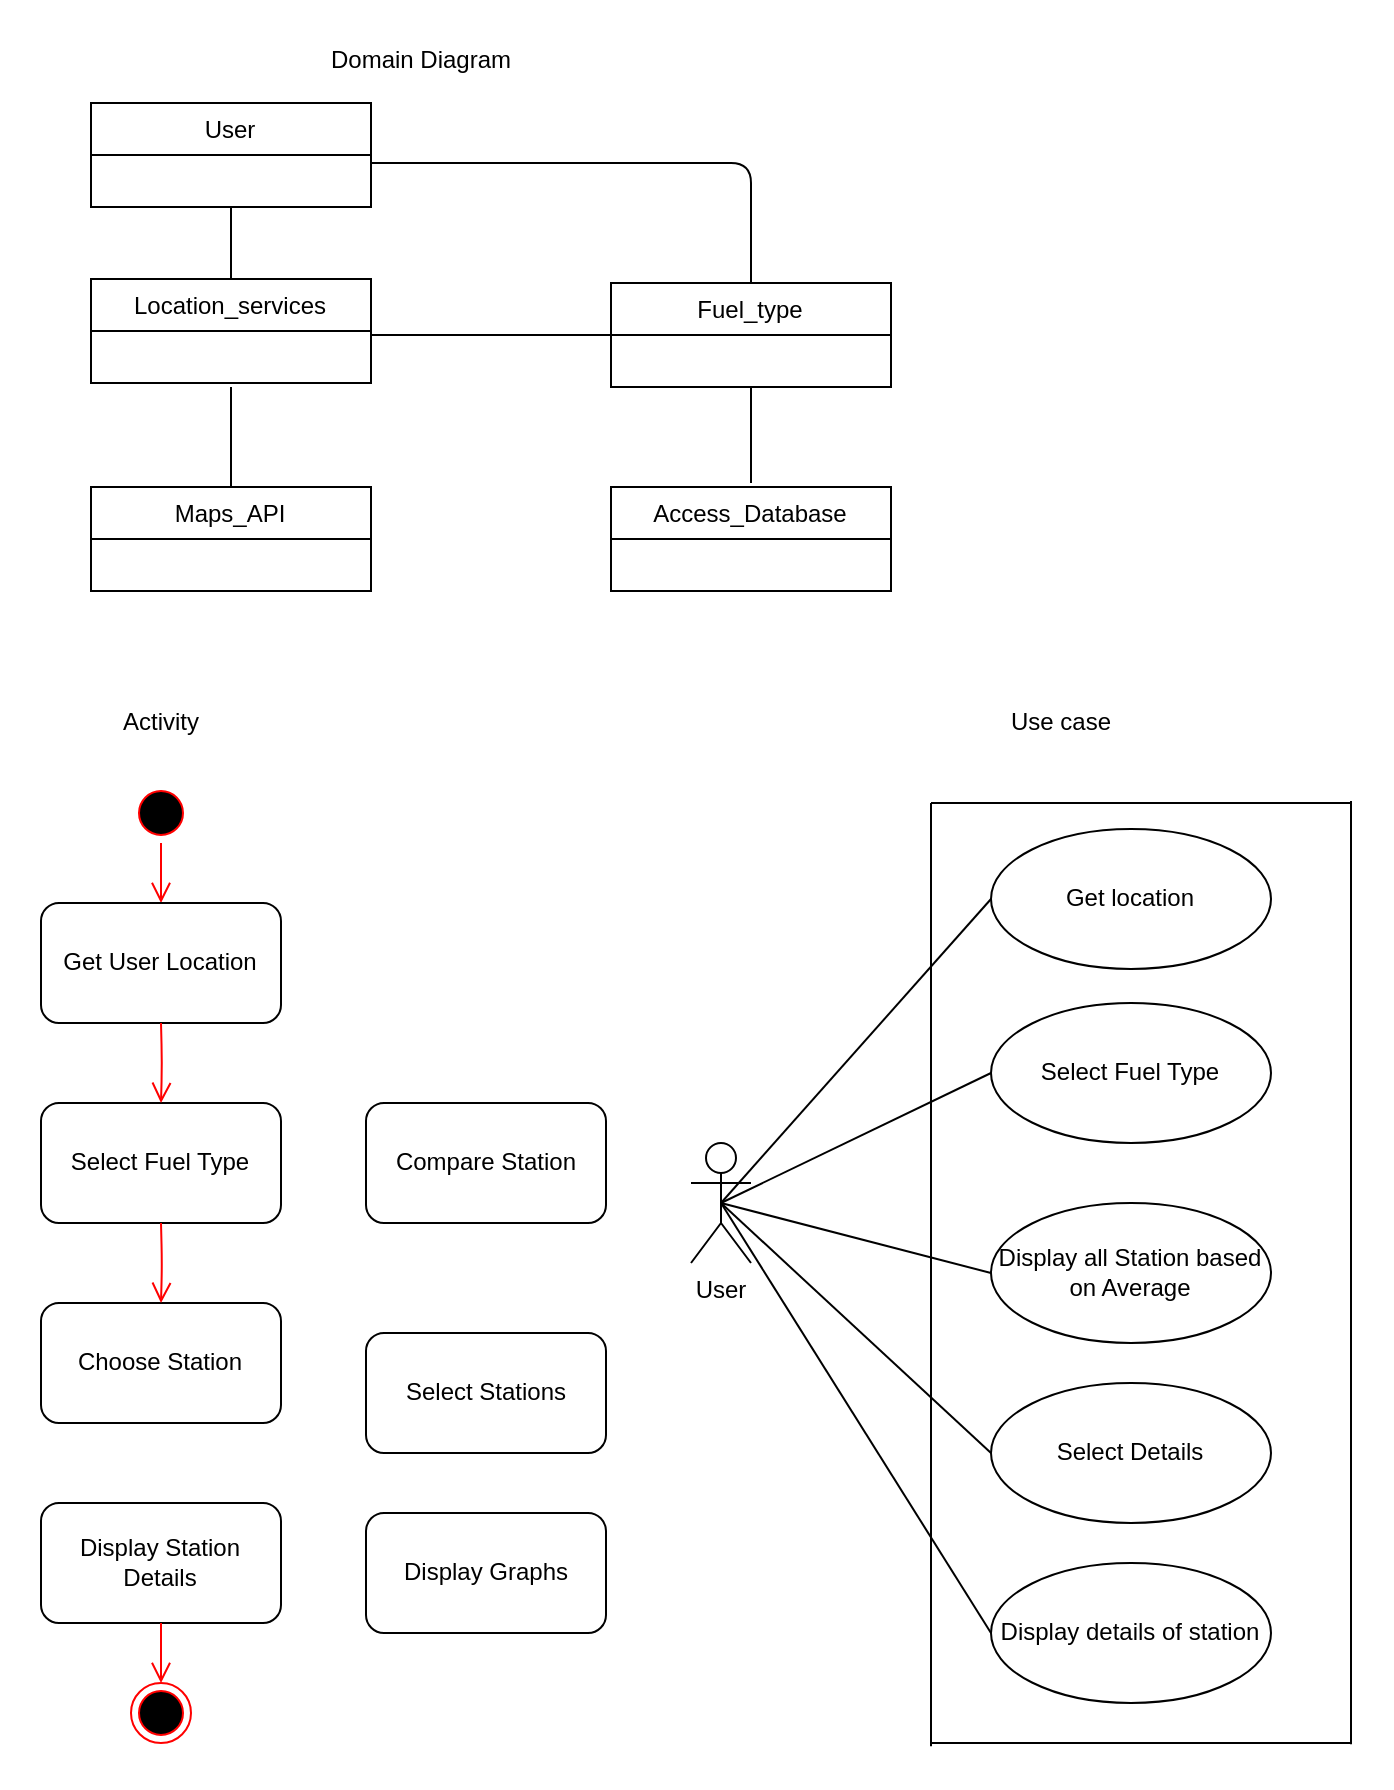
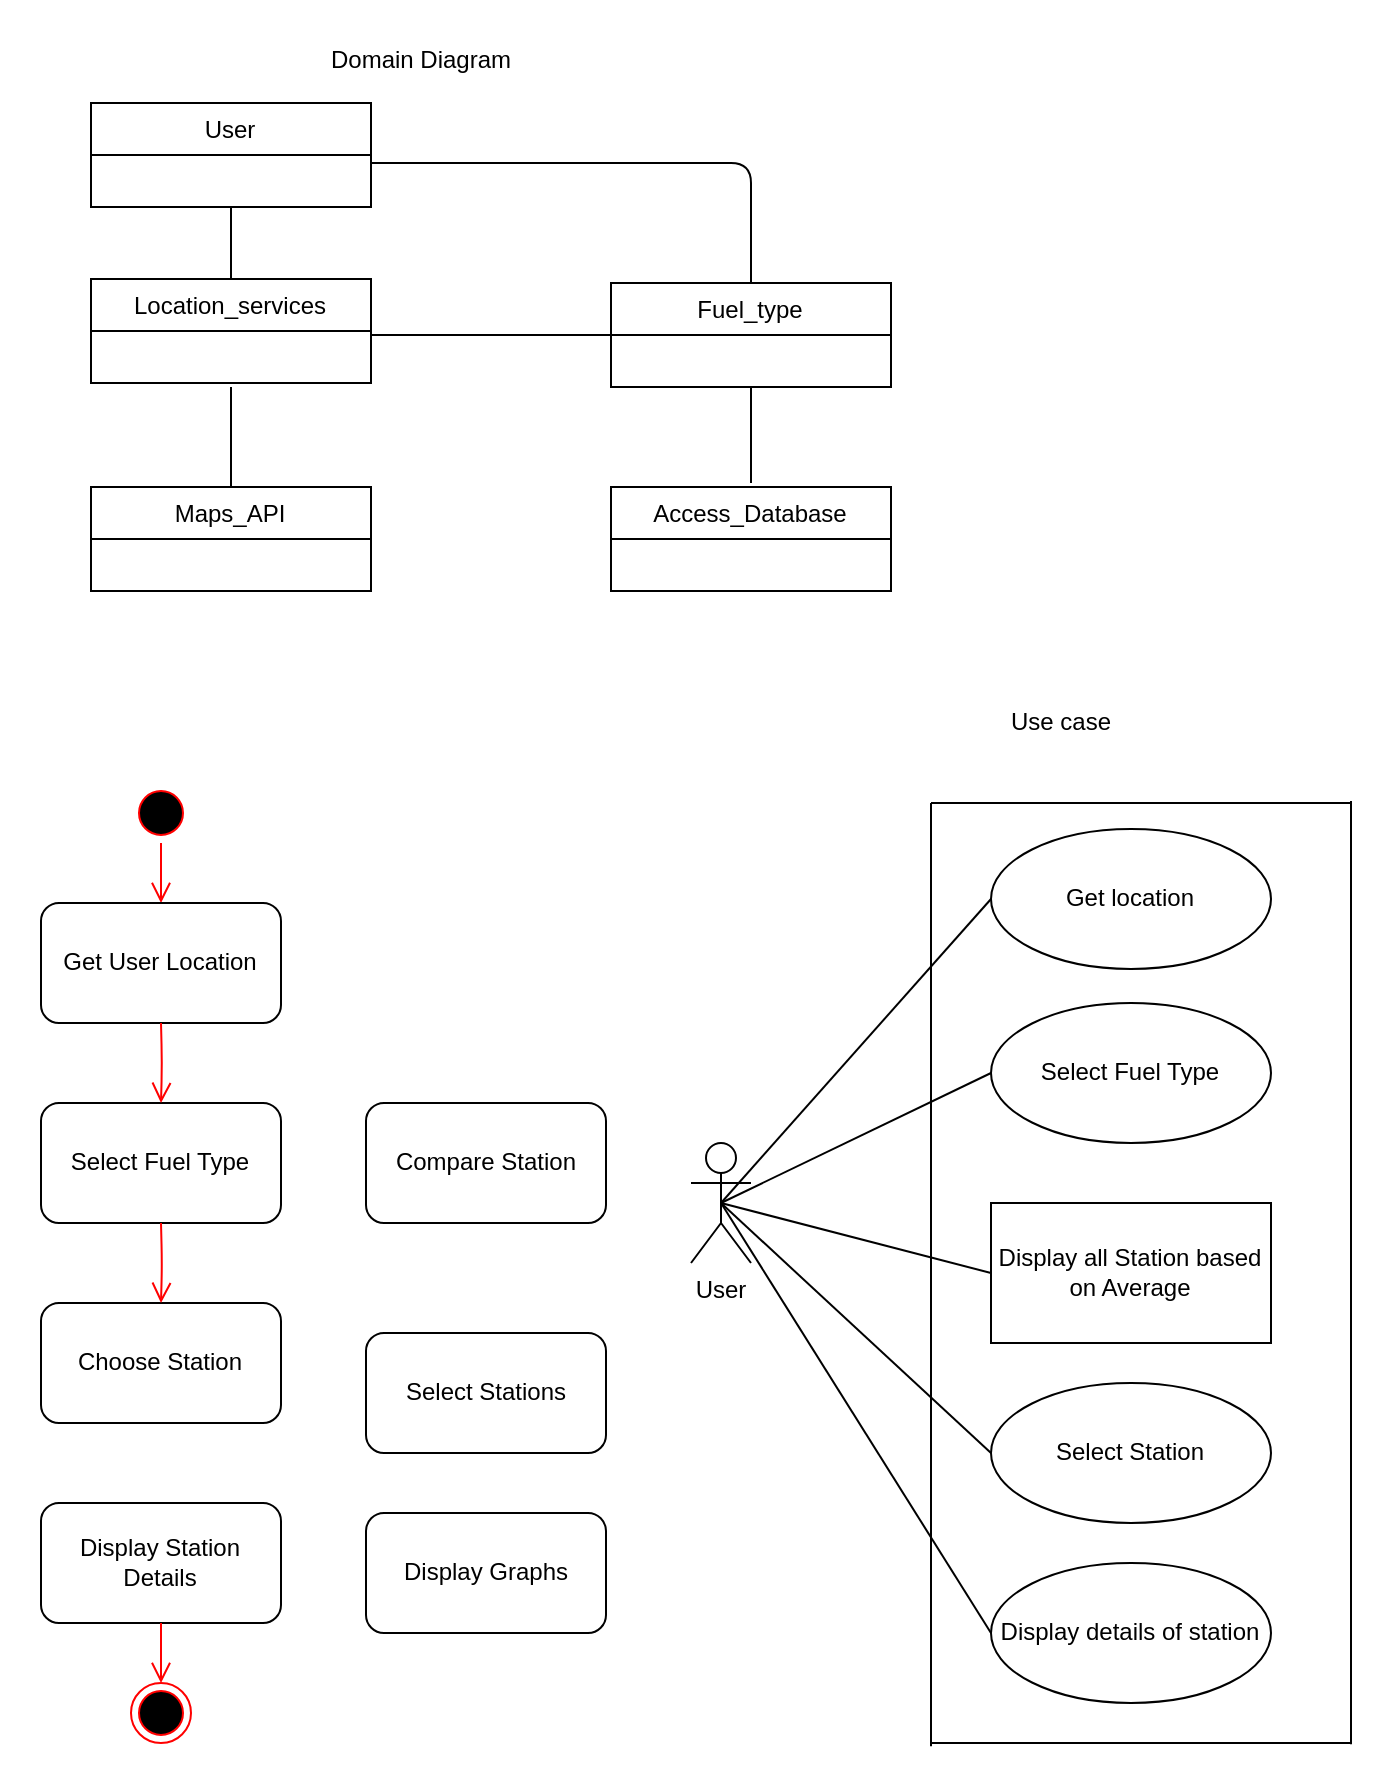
(161, 723) -> none
(1131, 1273) -> (1131, 1273)
(1131, 1453) -> (1131, 1453)
